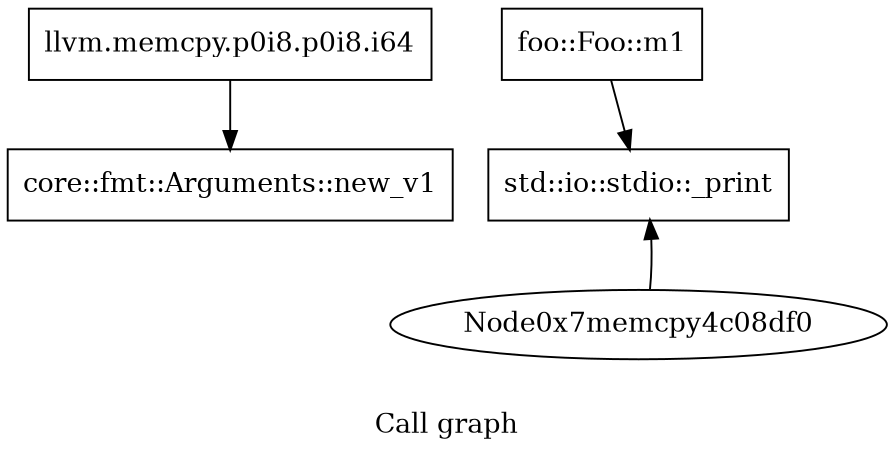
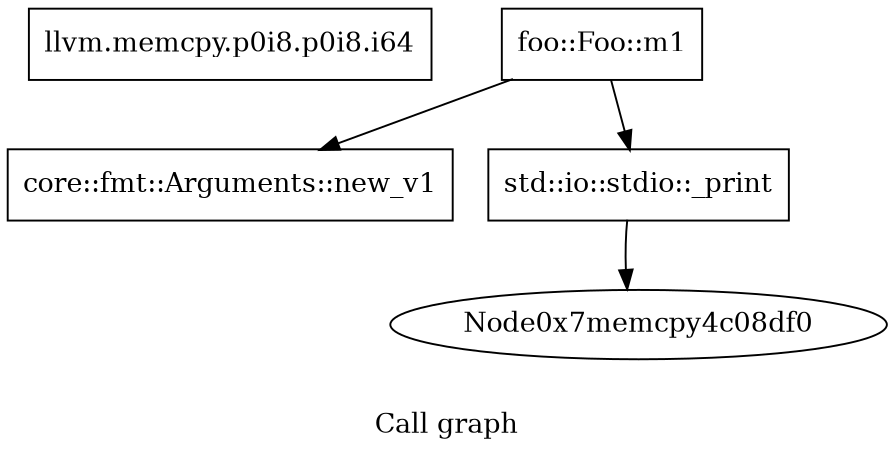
(230, 105) -> (426, 111)
(651, 264) -> (626, 245)
